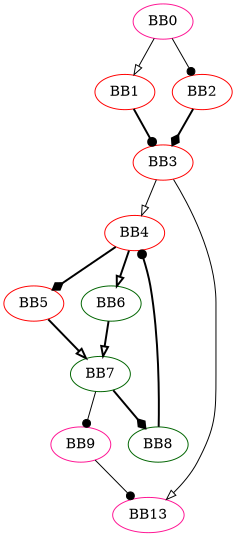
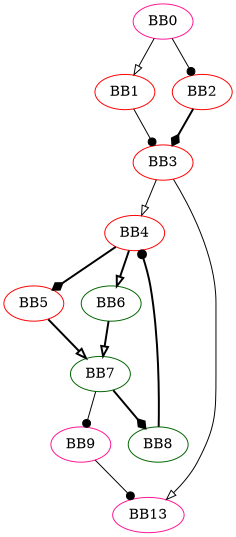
(142, 124) -> (142, 124)
